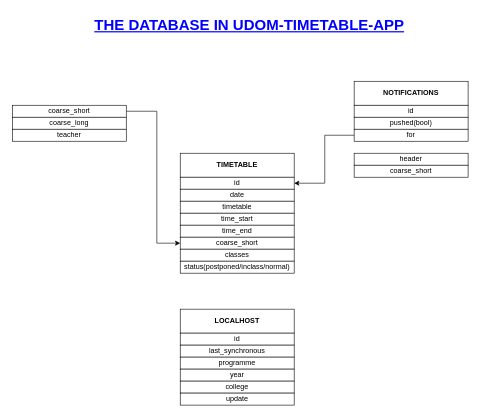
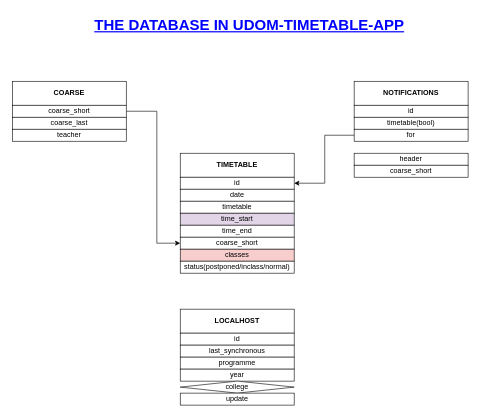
none -> (69, 93)
(69, 123) -> (69, 123)
(411, 123) -> (411, 123)
(237, 219) -> (237, 219)
(237, 255) -> (237, 255)
(237, 387) -> (237, 387)
